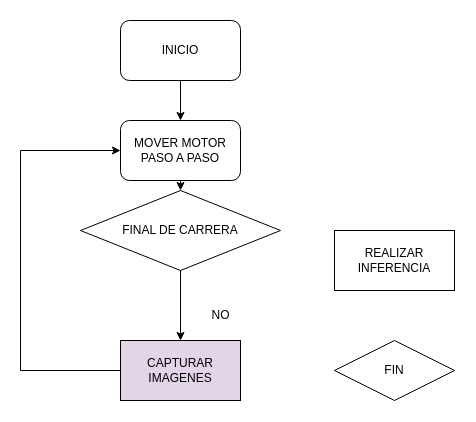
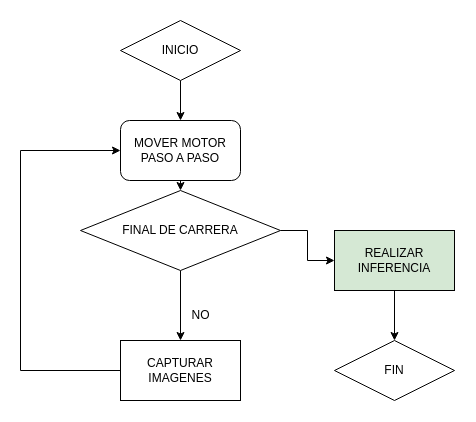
(181, 51) -> (181, 51)
none -> (308, 242)
(395, 261) -> (395, 261)
none -> (395, 312)
(221, 316) -> (201, 316)
(181, 371) -> (181, 371)
